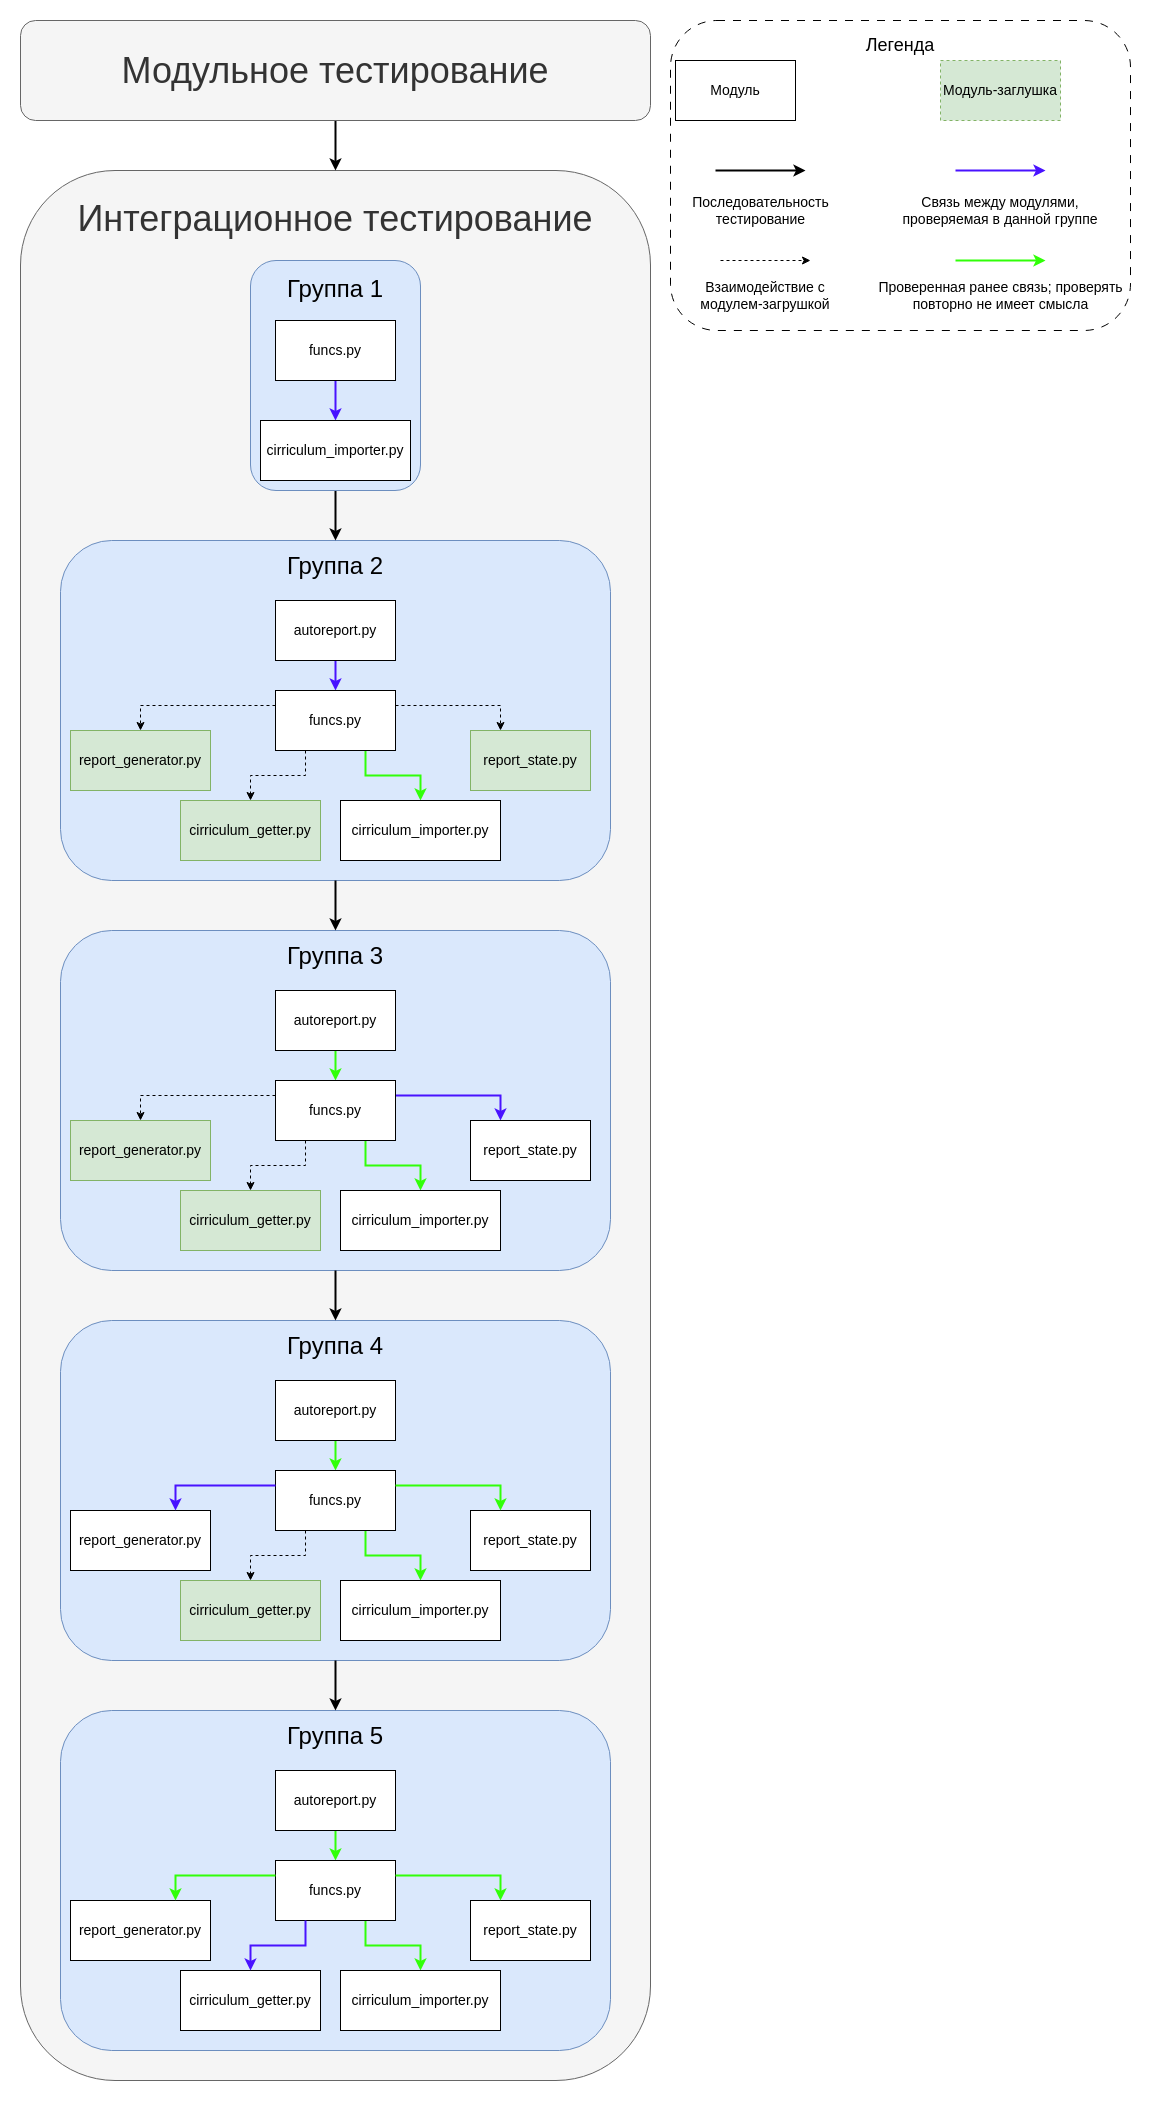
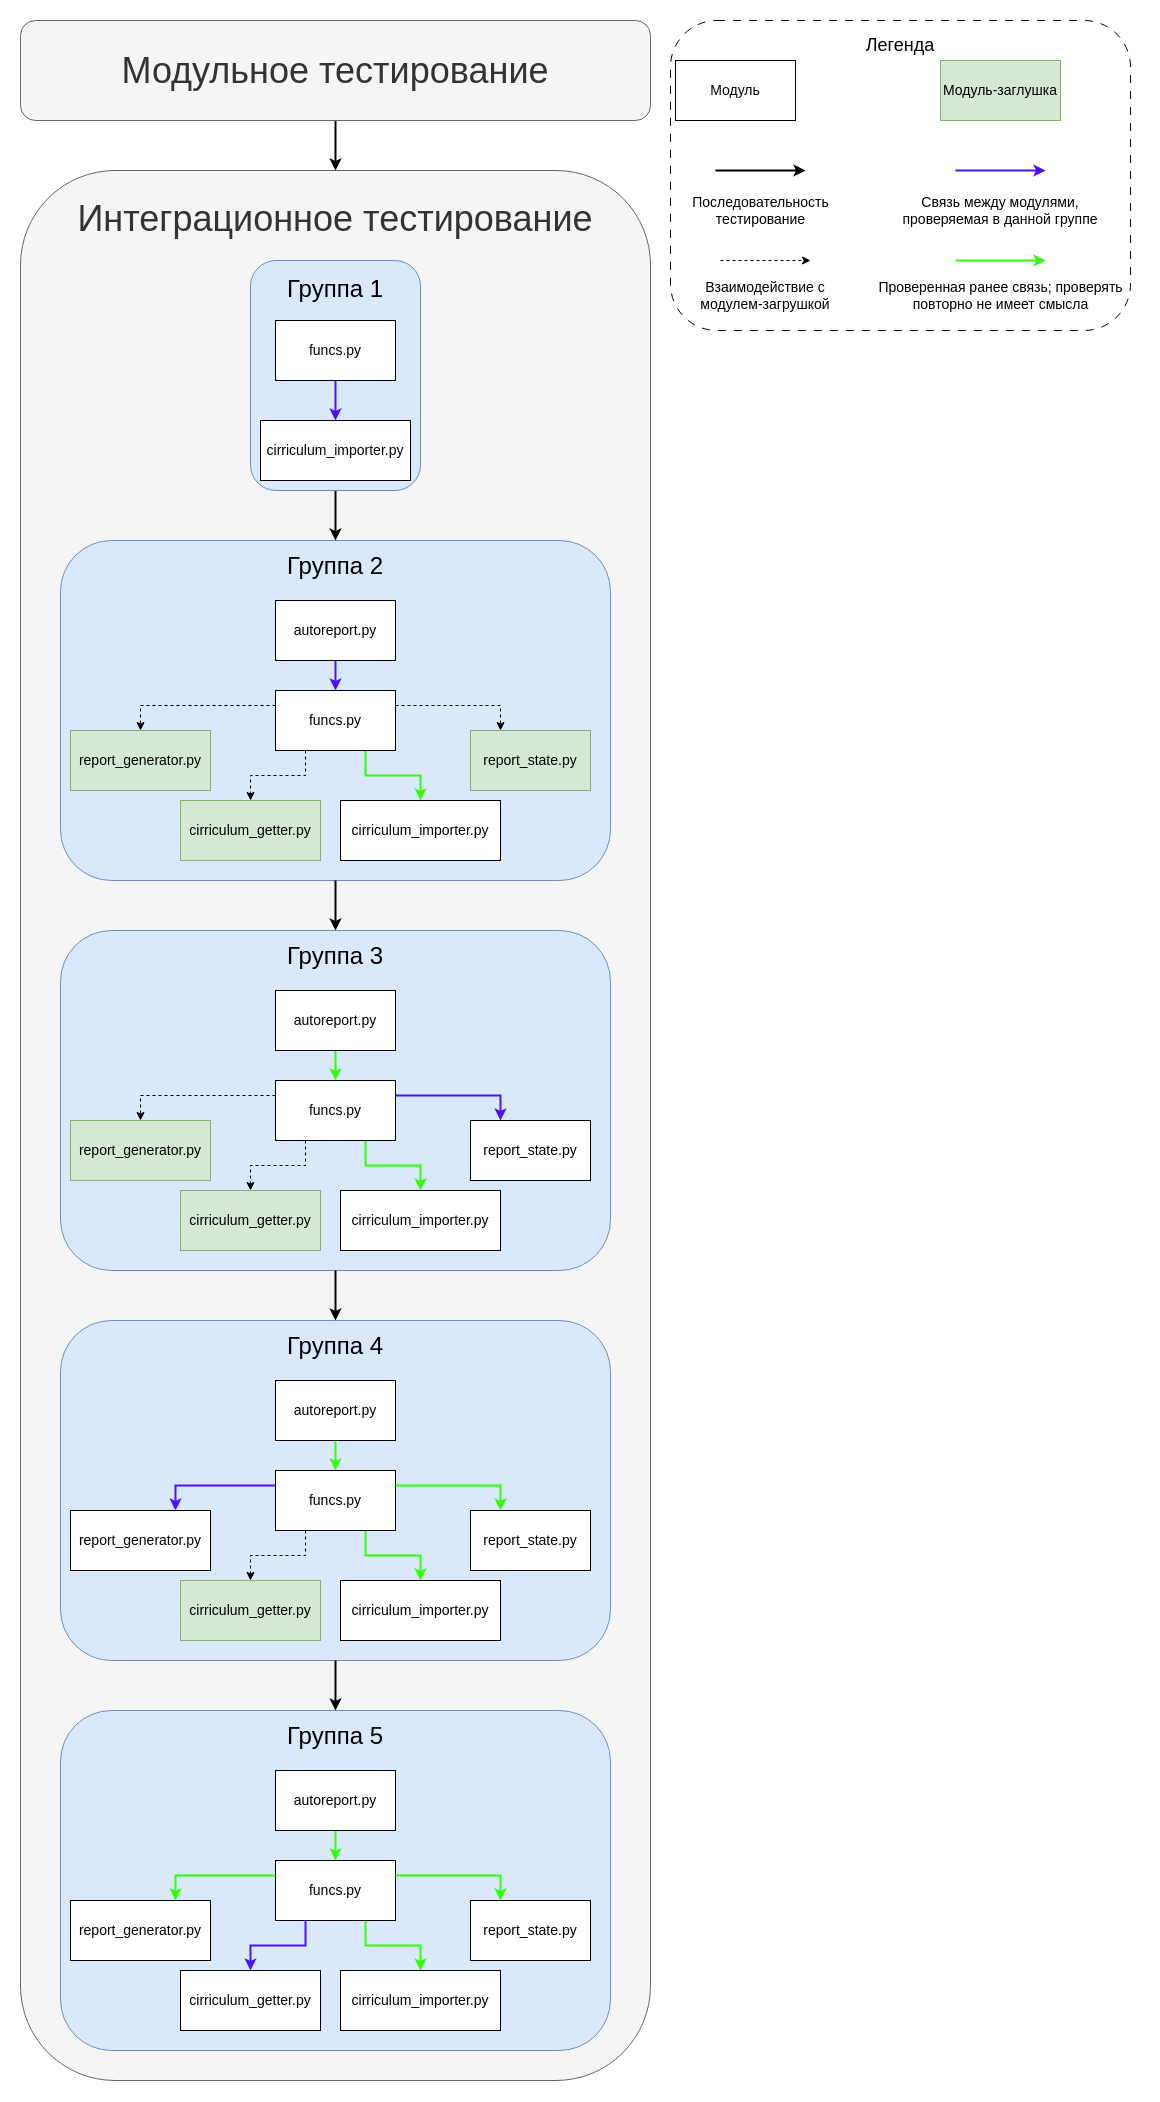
(1001, 91) -> (1001, 91)
